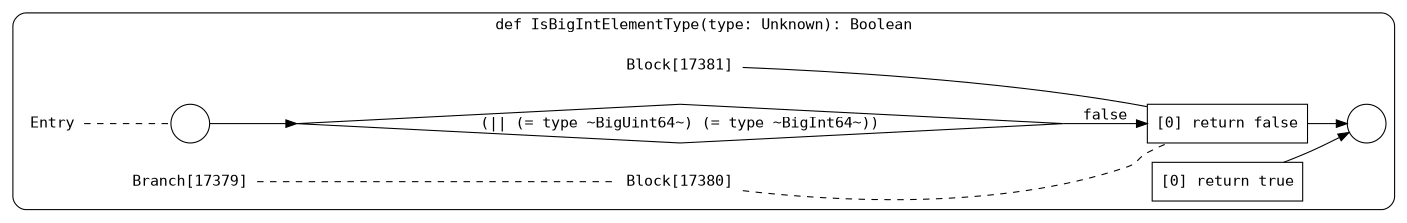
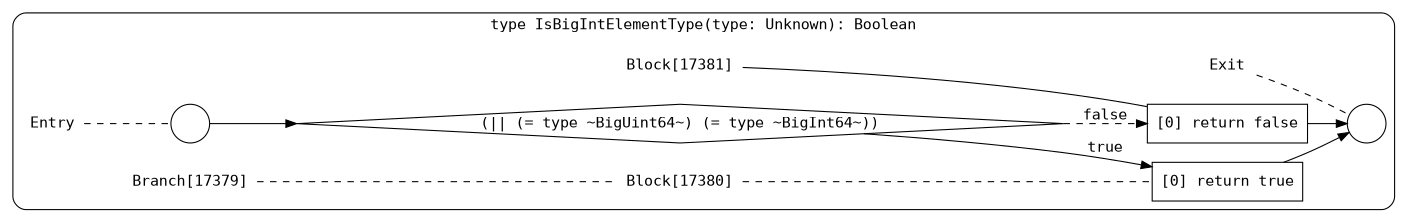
(704, 25) -> (704, 25)
none -> (1227, 66)
(1100, 124) -> (1100, 124)
none -> (1003, 146)
(960, 197) -> (947, 182)
